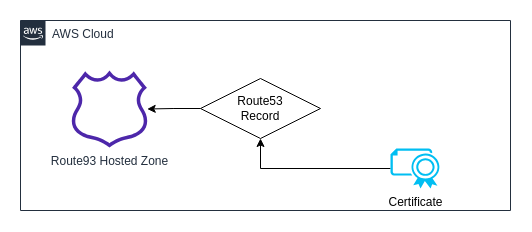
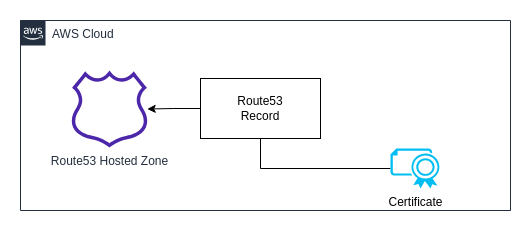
(261, 109) -> (261, 109)
(261, 146) -> (261, 143)
(110, 162) -> (110, 162)
